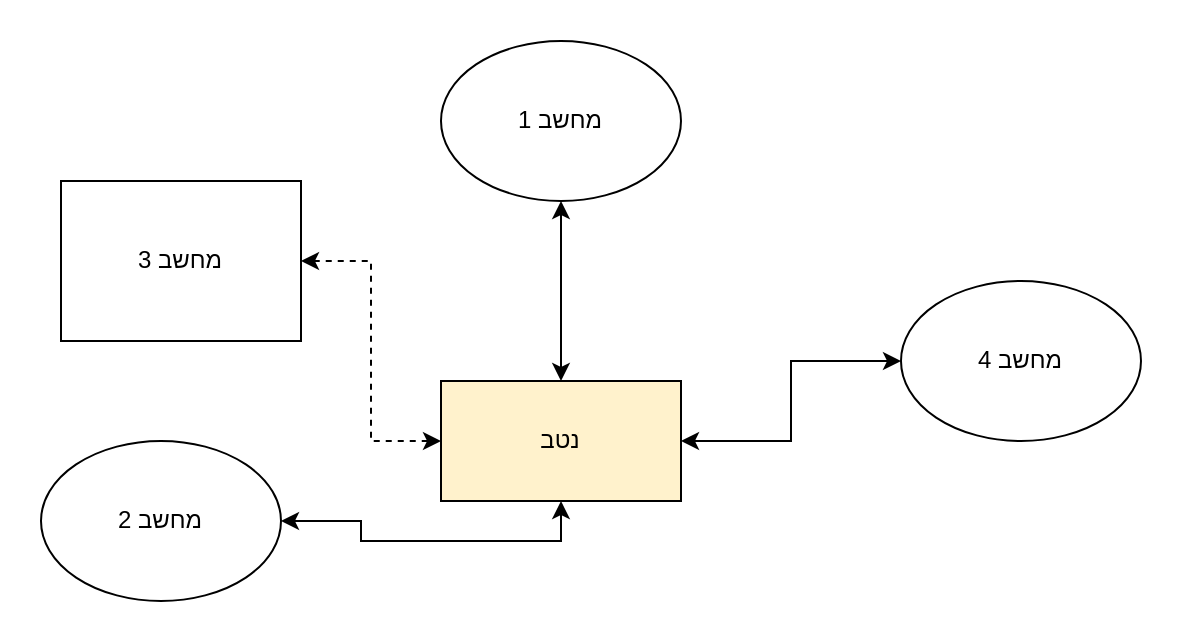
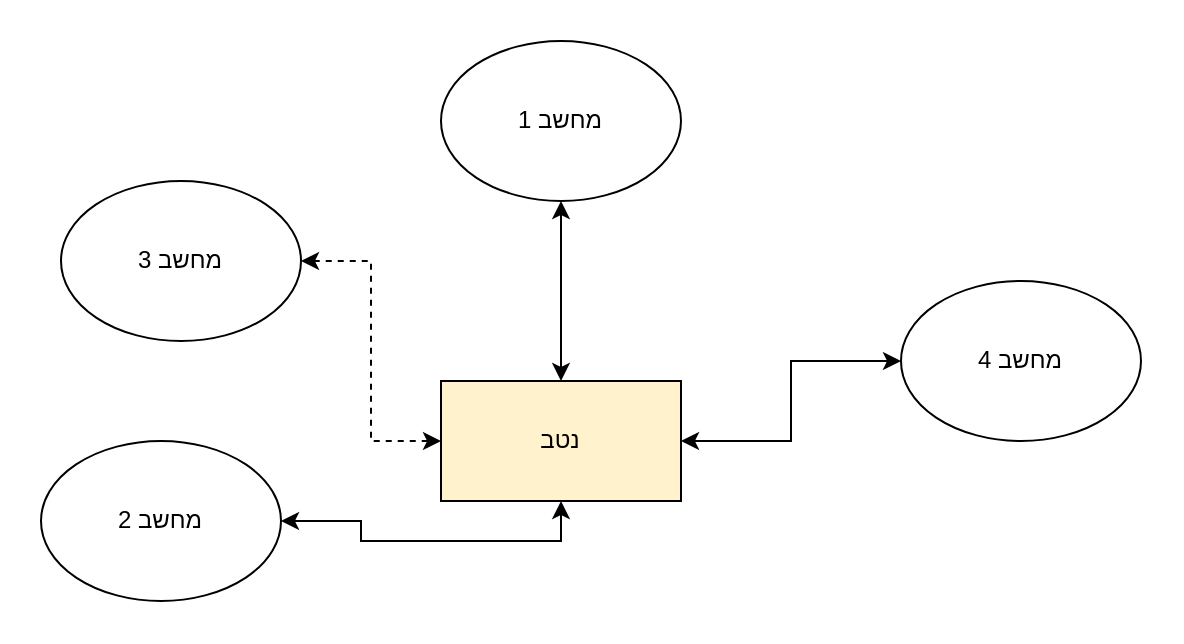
(181, 261) -> (181, 261)
